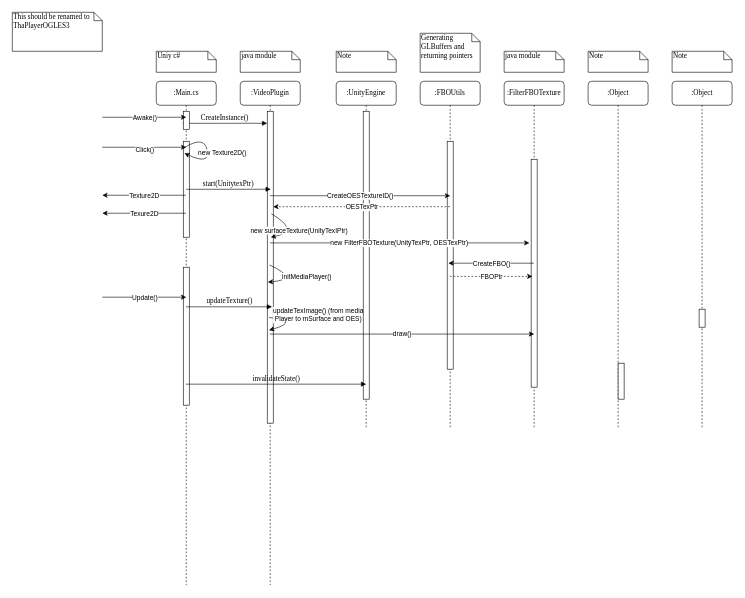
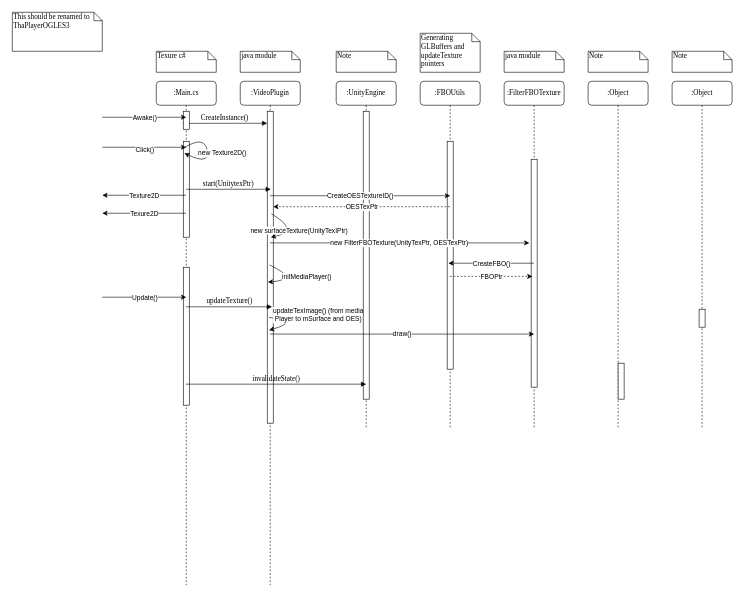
(451, 47) -> (451, 51)
(170, 56) -> (175, 56)
